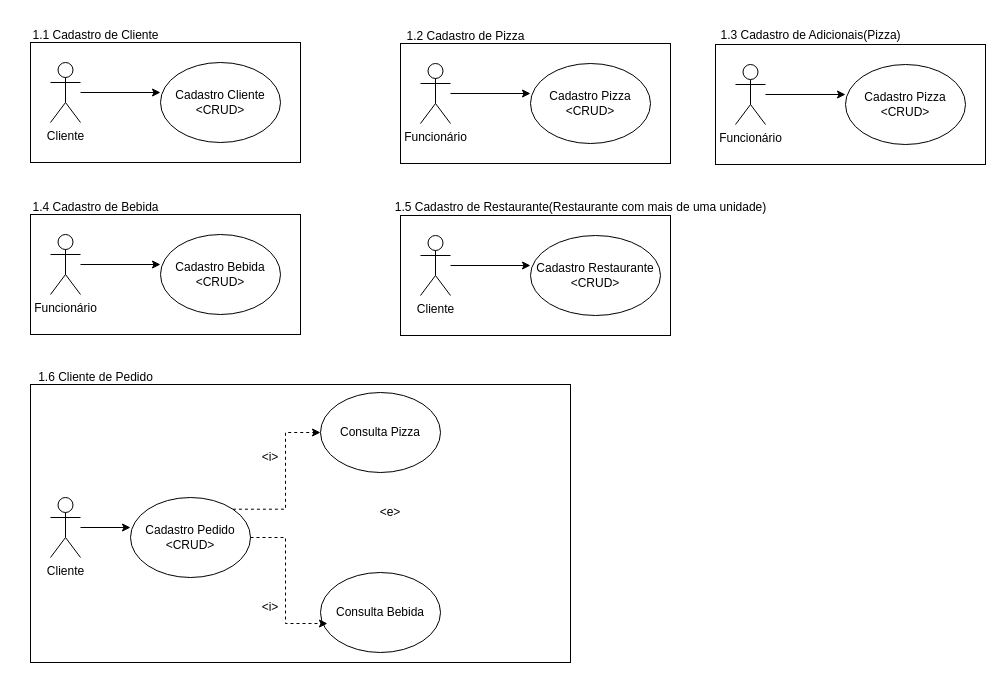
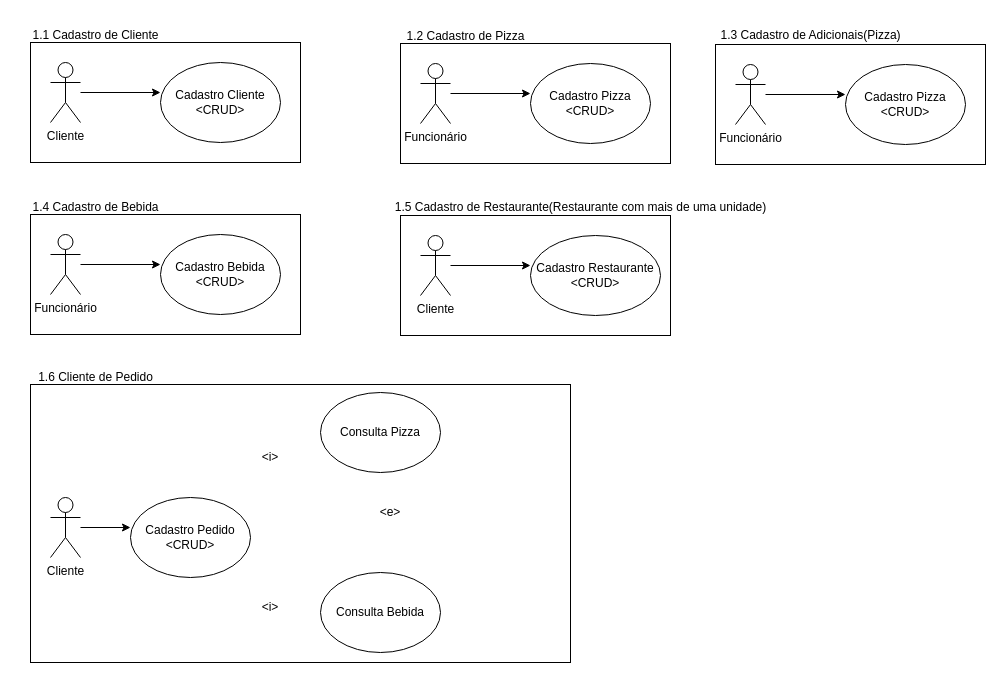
(286, 483) -> none
(286, 581) -> none
